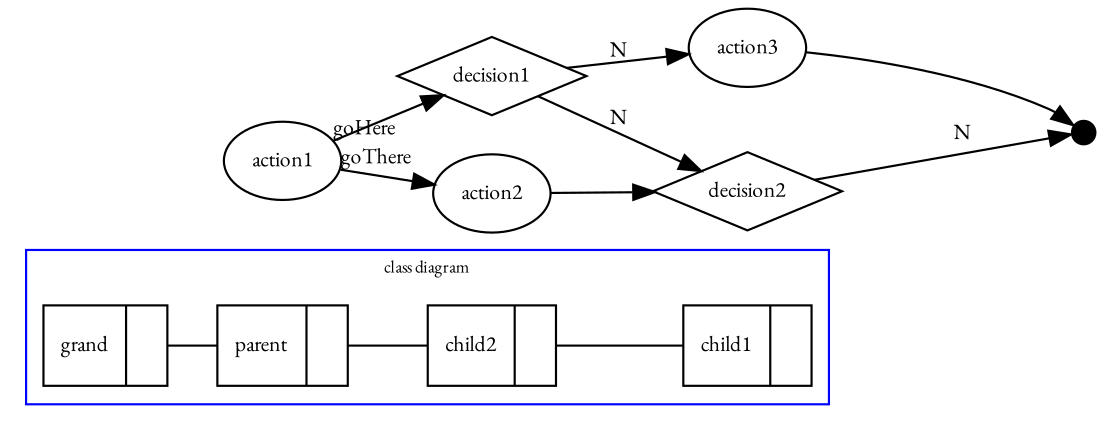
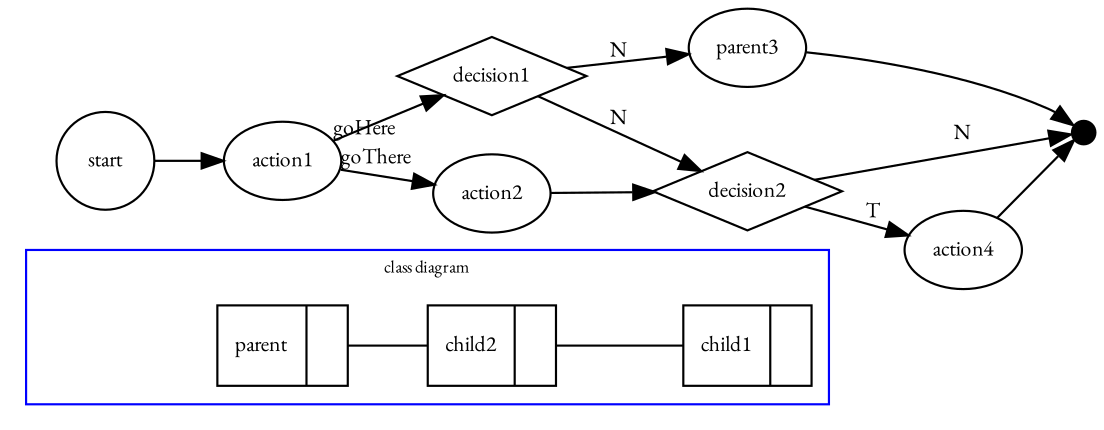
(747, 48) -> (747, 48)
none -> (105, 161)
none -> (963, 250)
(105, 346) -> none
